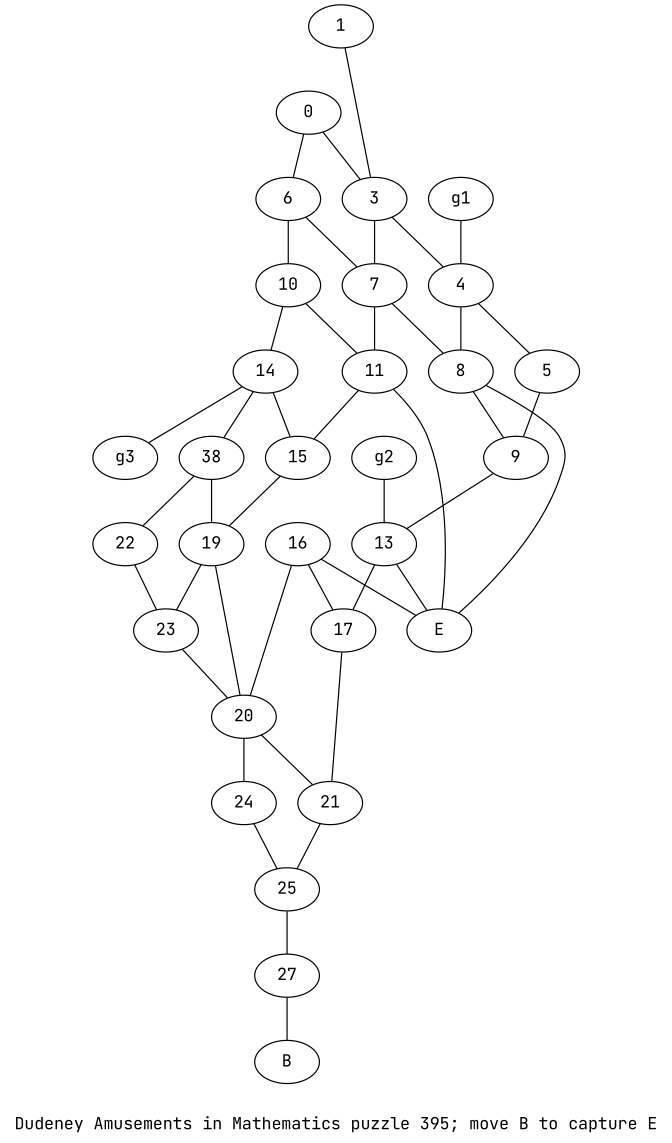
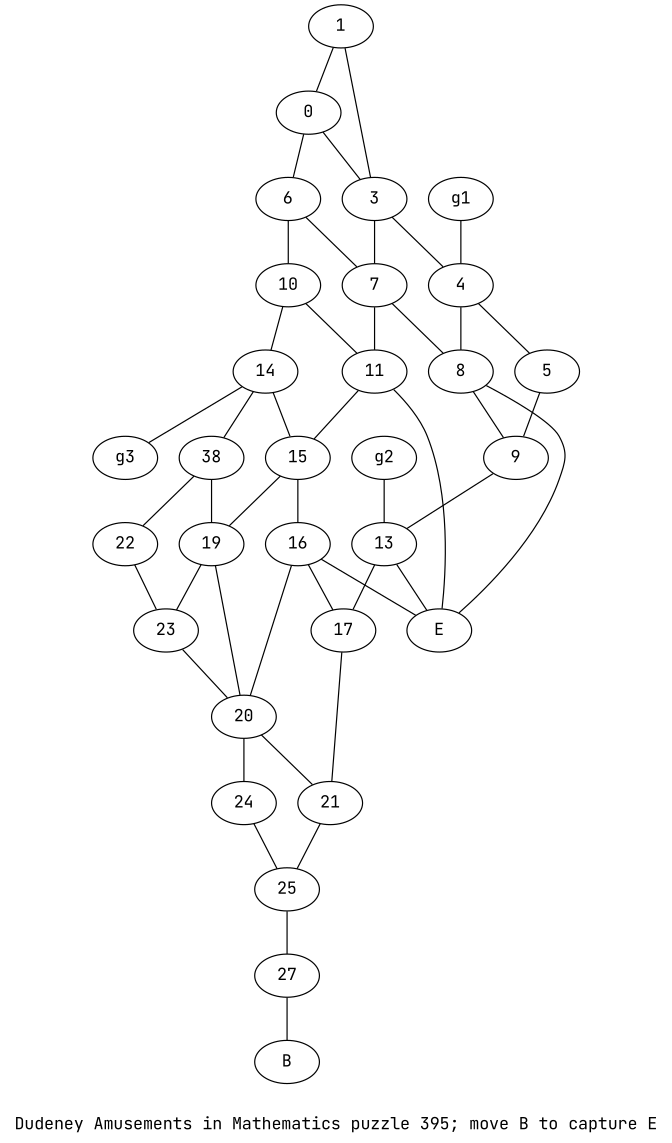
none -> (325, 69)
none -> (298, 501)
